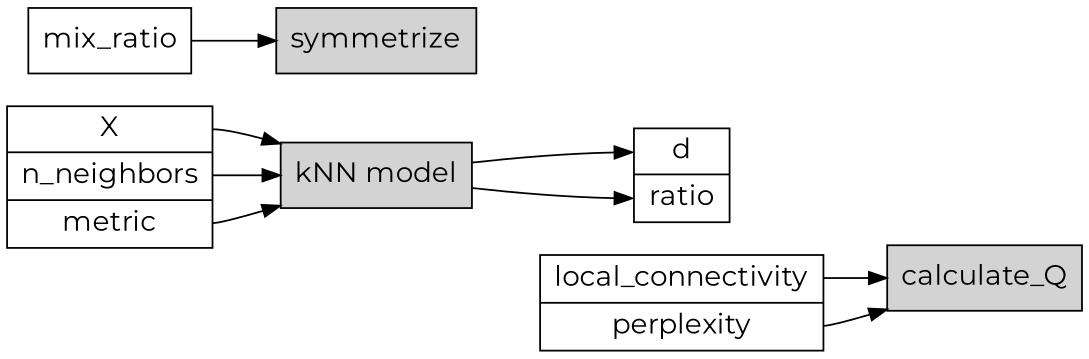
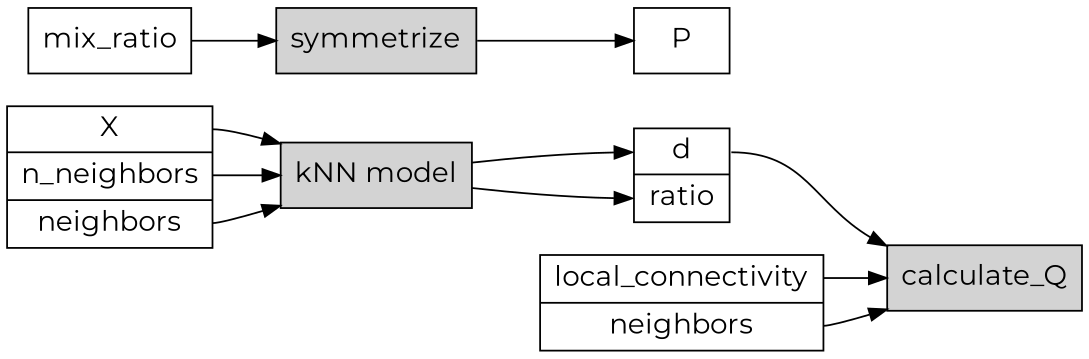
none -> (682, 41)
none -> (807, 182)
(110, 222) -> (110, 222)
(682, 325) -> (682, 325)
